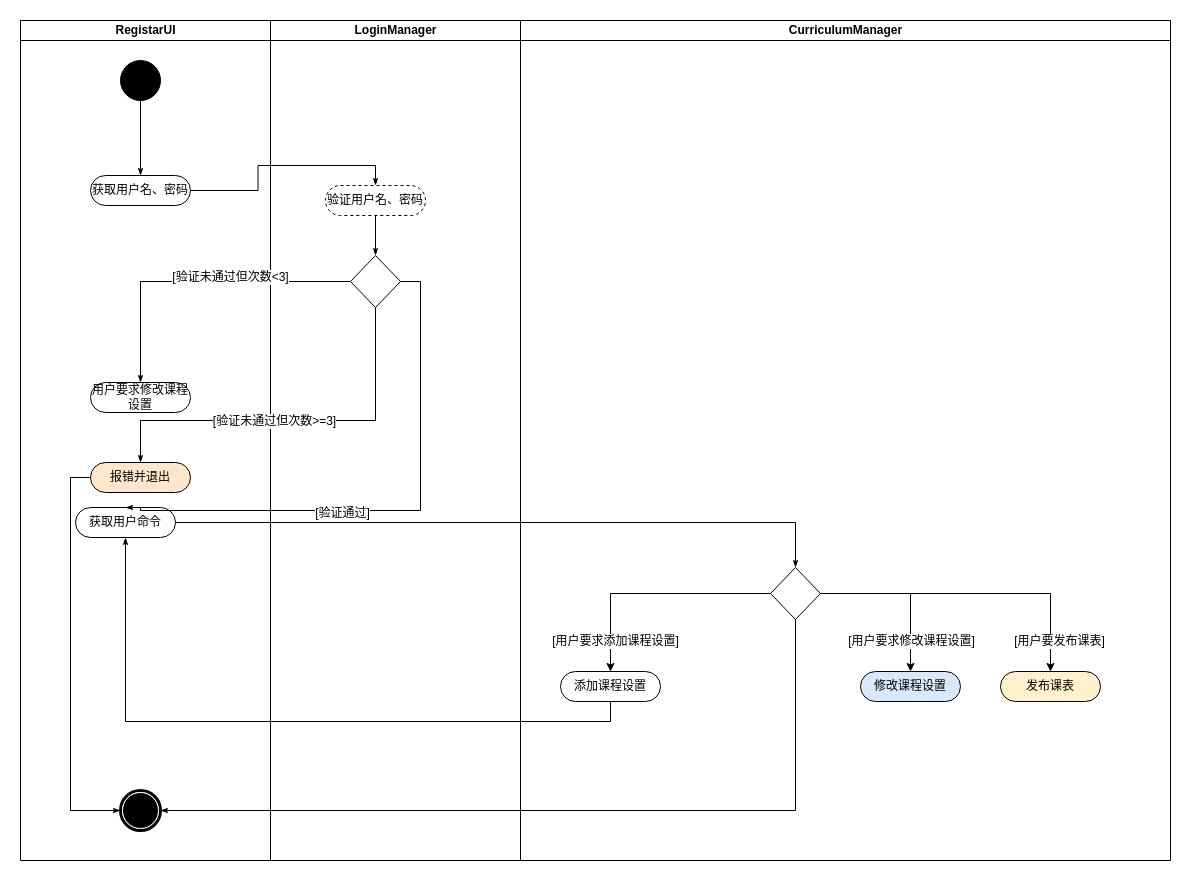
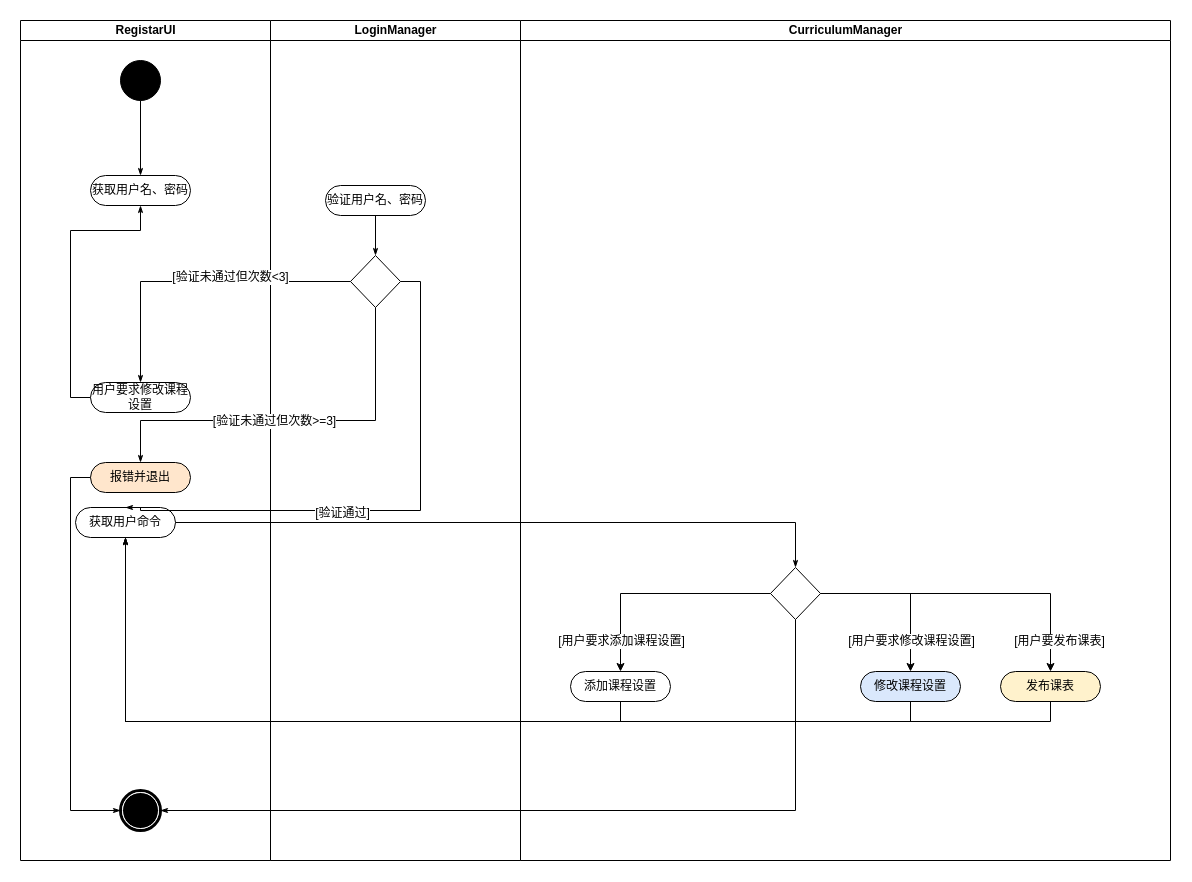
(277, 166) -> none
(376, 201) -> (376, 201)
none -> (71, 280)
(611, 687) -> (621, 687)
none -> (911, 710)
none -> (992, 722)
